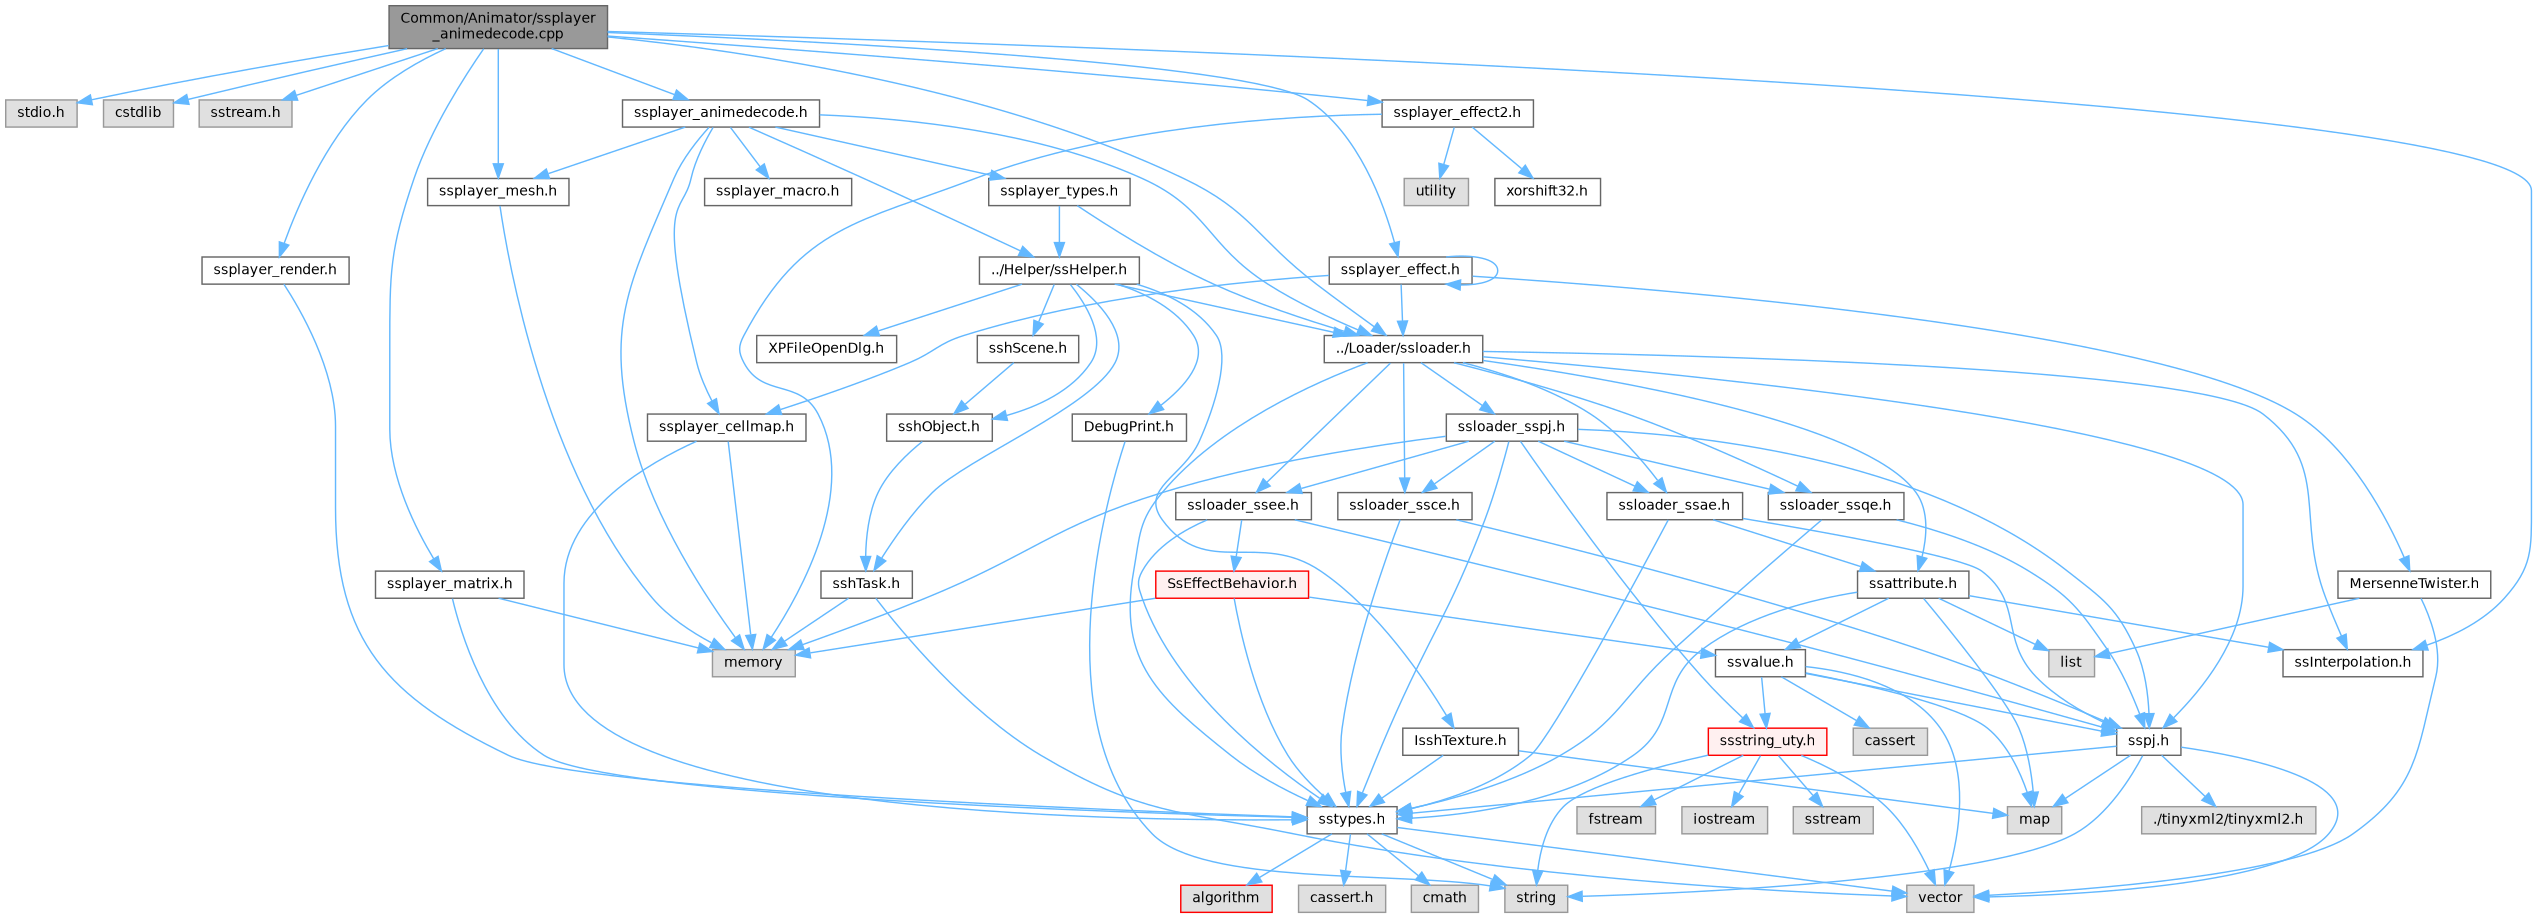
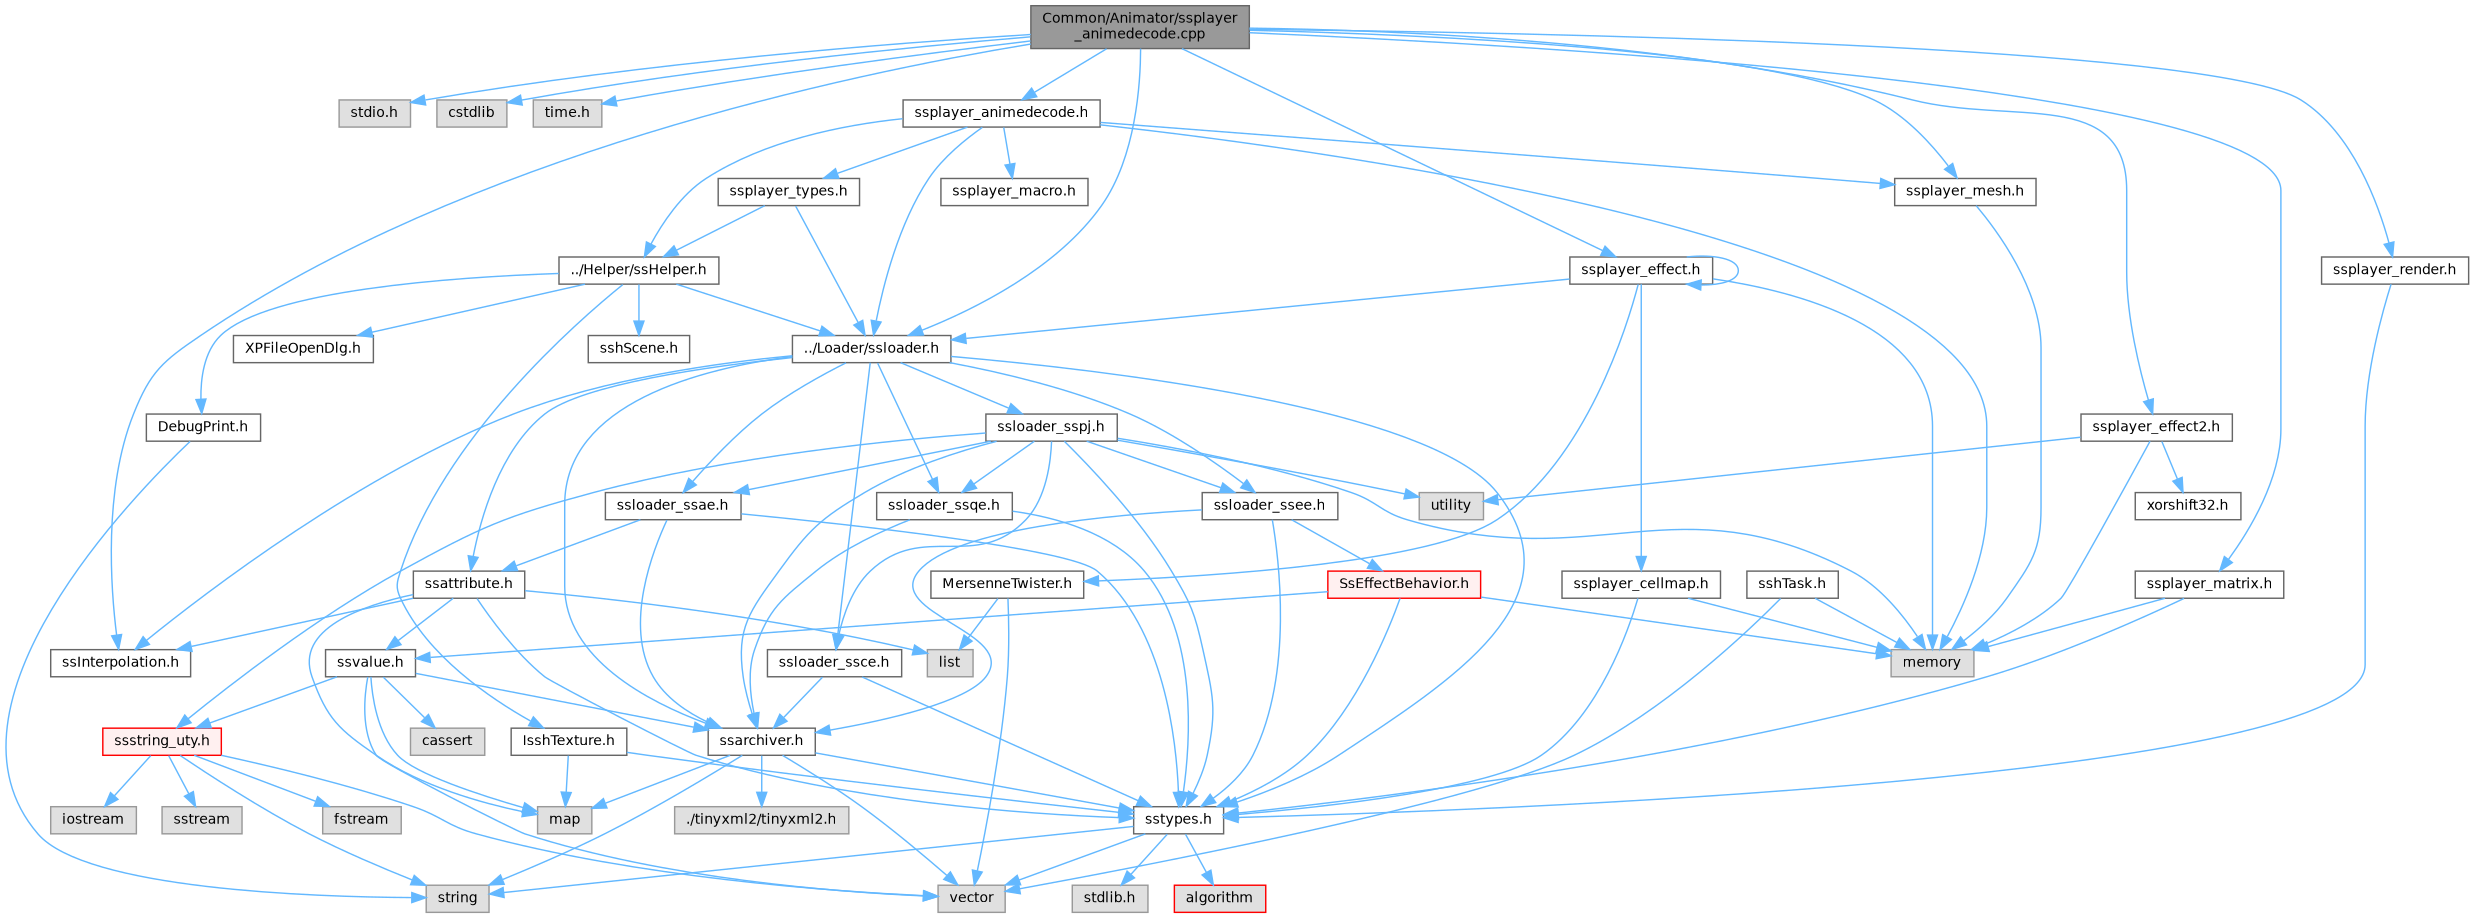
(246, 114) -> (568, 114)
(677, 263) -> none
none -> (1925, 388)
(939, 428) -> none
(1032, 429) -> none
none -> (1261, 466)
(2149, 742) -> (762, 742)
(1342, 899) -> (1110, 899)
(1445, 899) -> none
